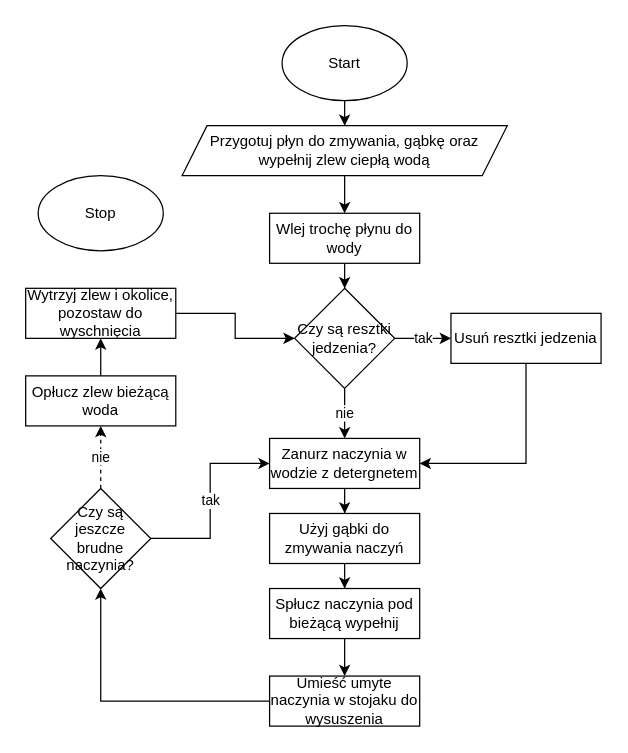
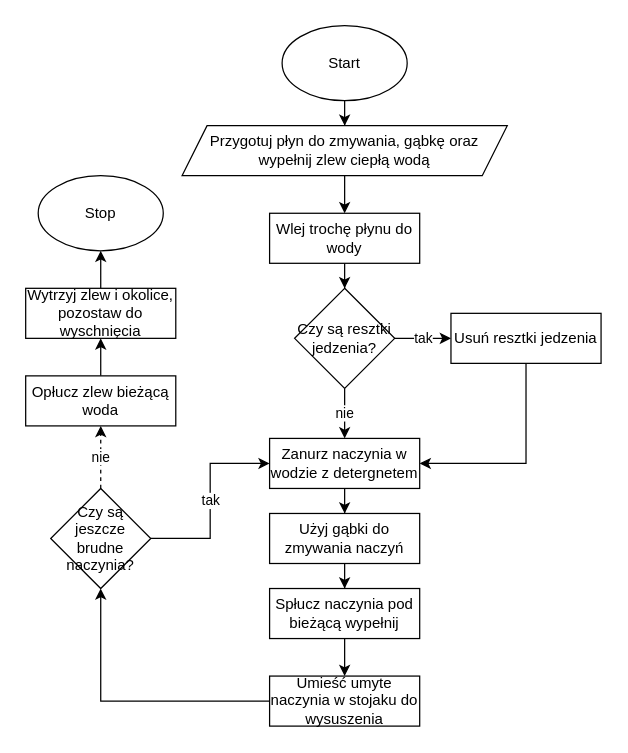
(235, 321) -> (101, 265)
